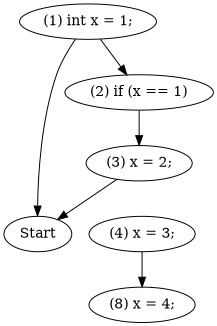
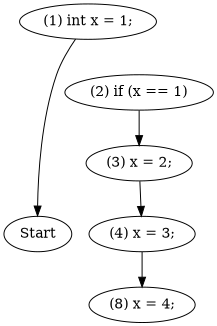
(111, 53) -> none
(92, 197) -> (140, 194)
